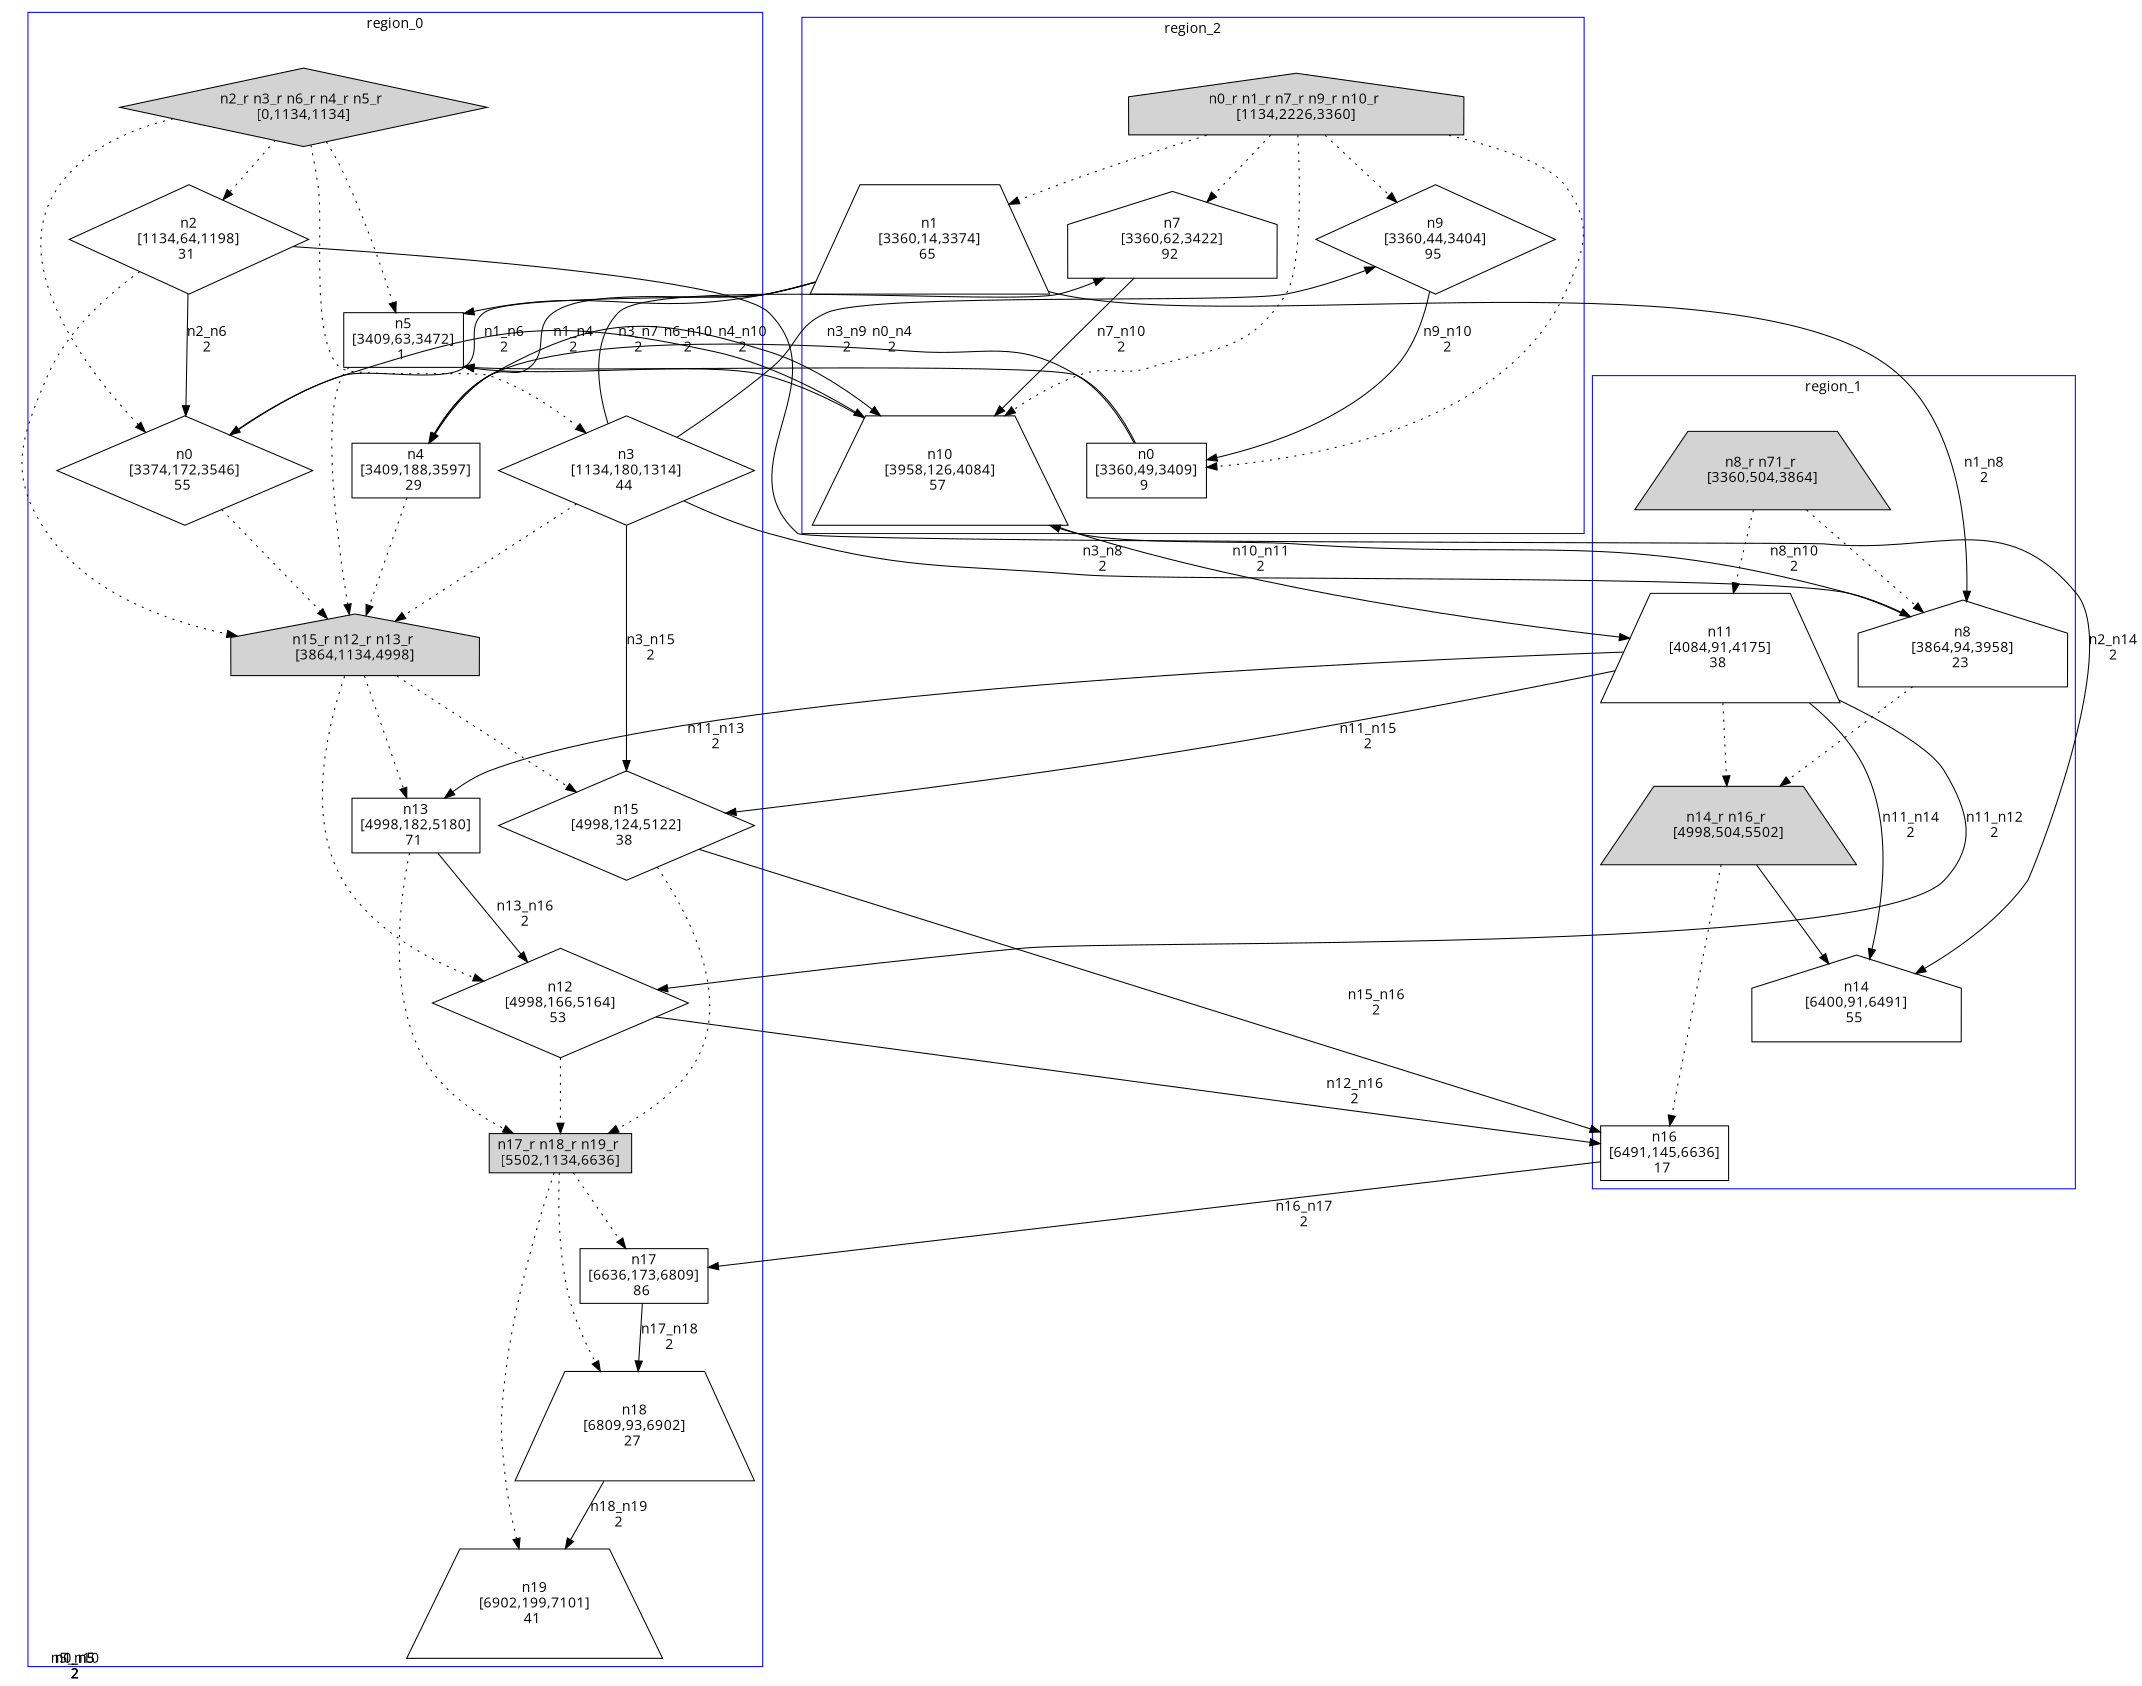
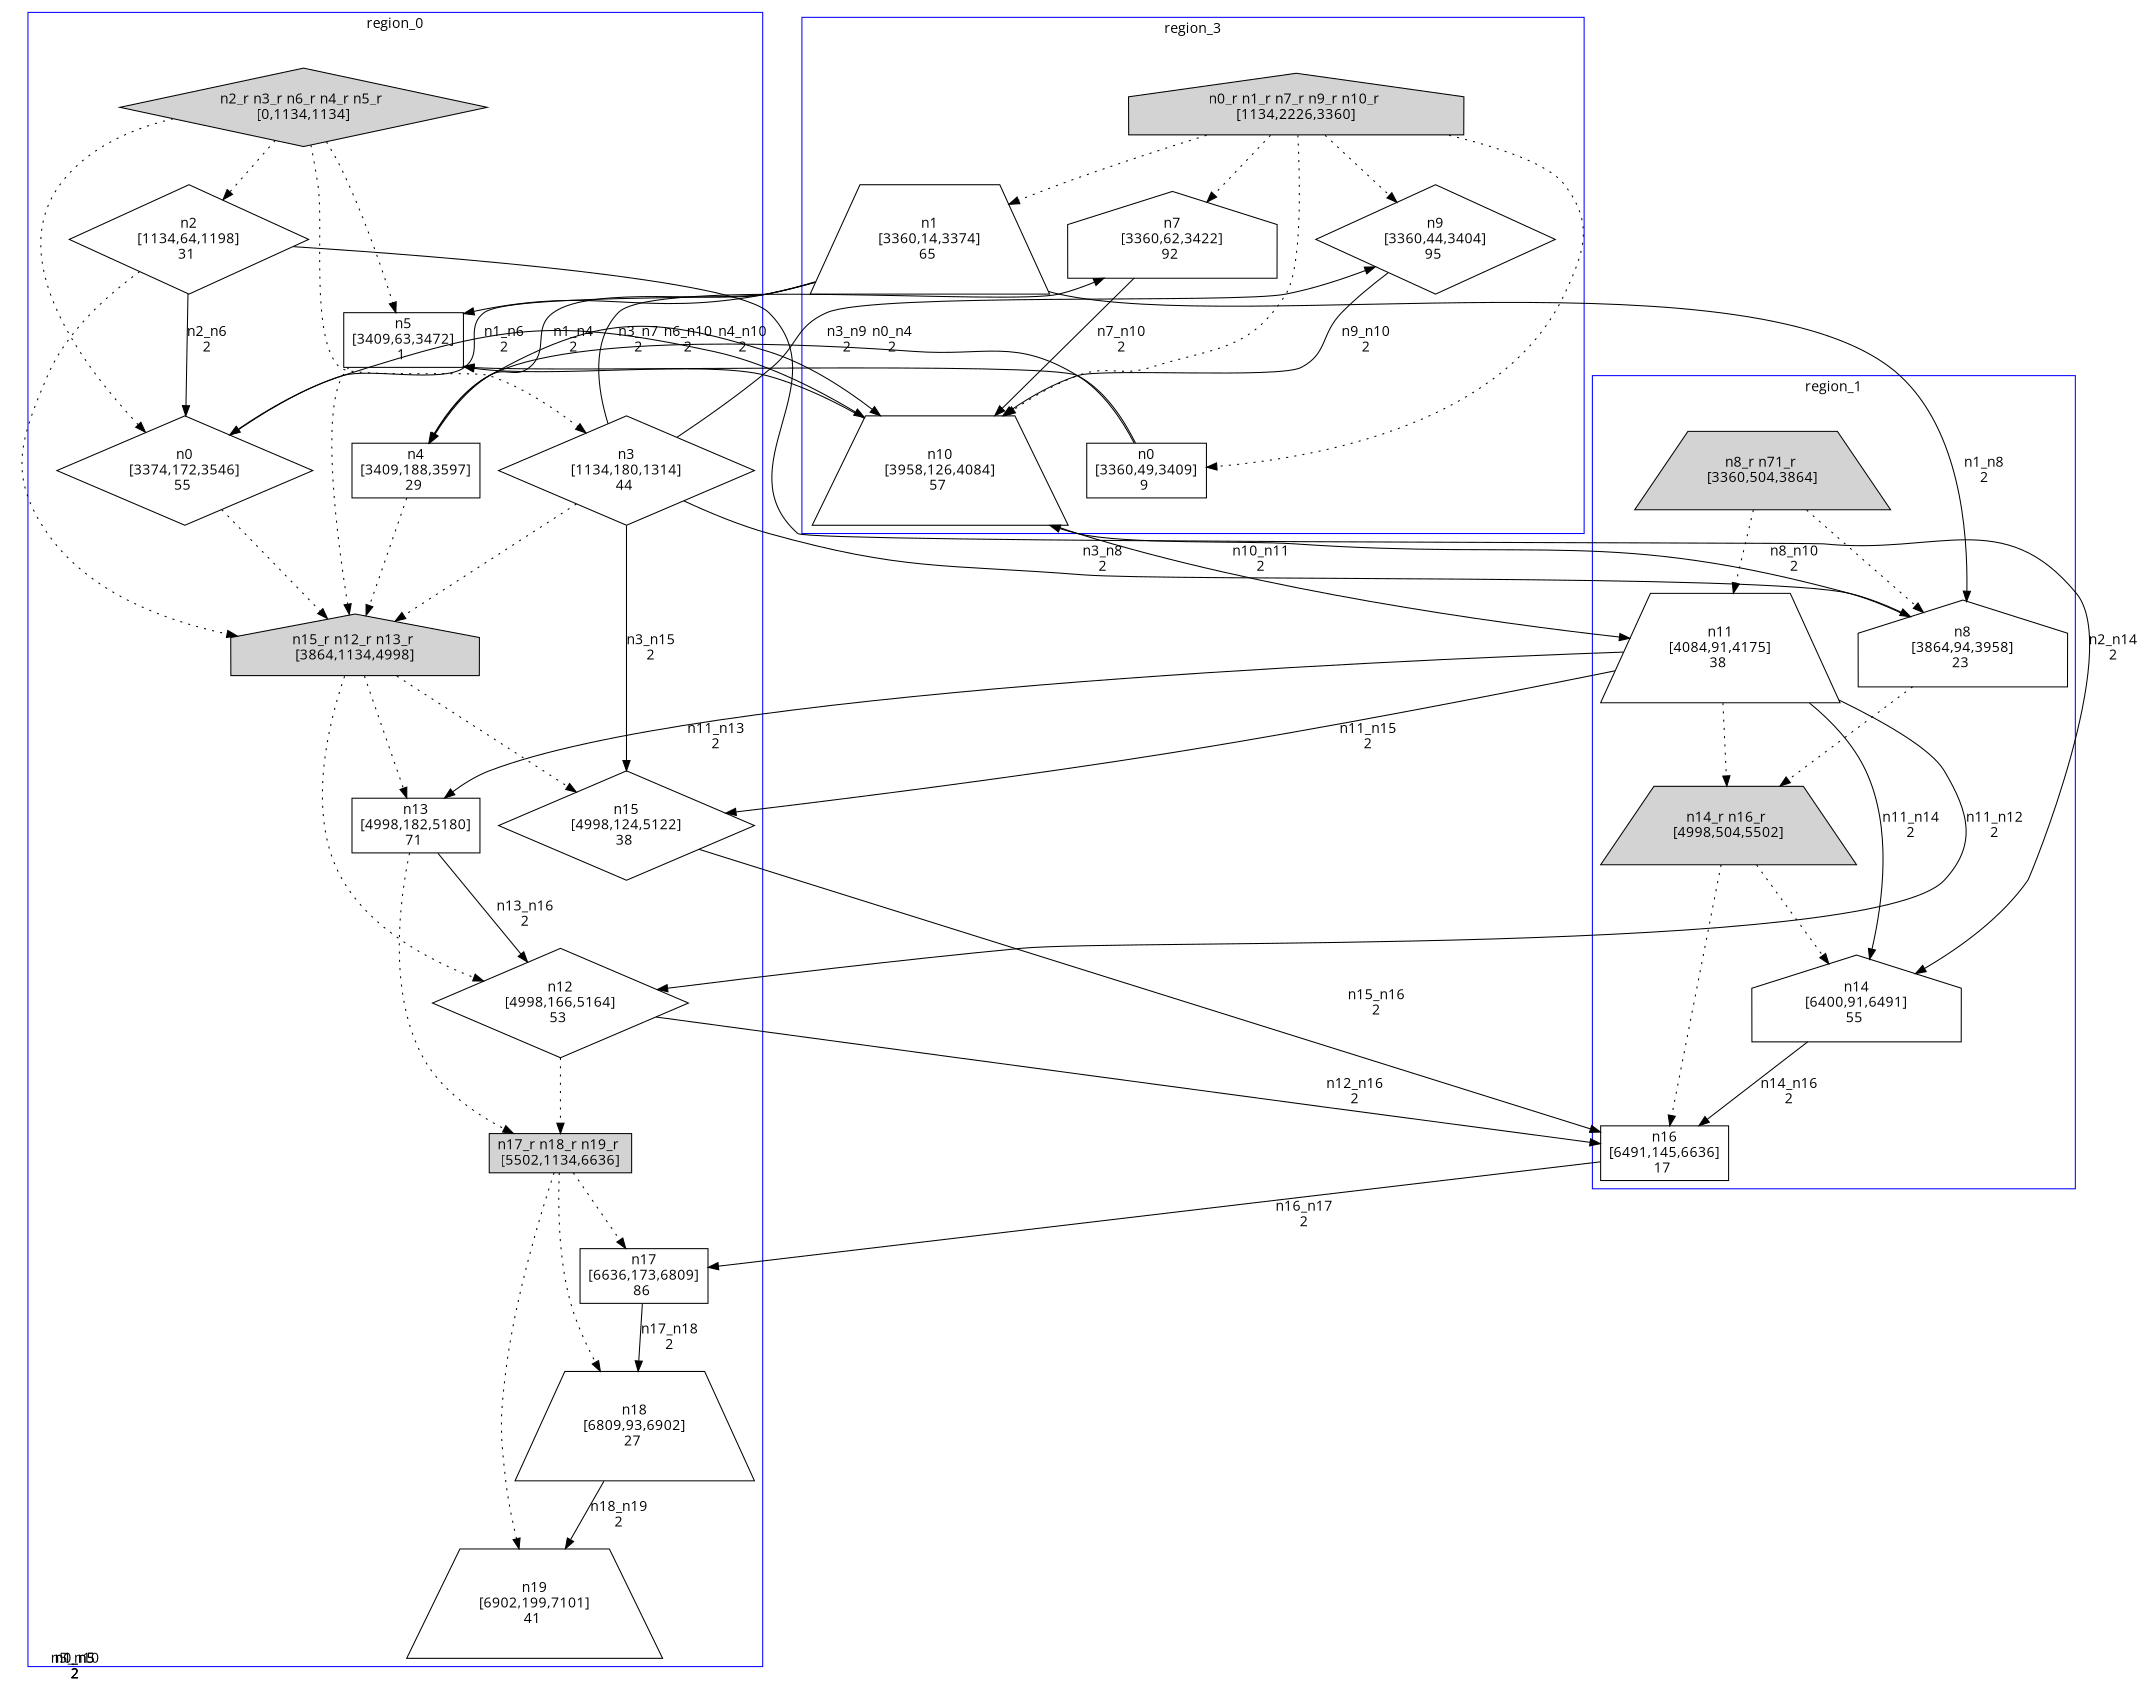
(1193, 29) -> (1193, 29)
(1349, 405) -> (1217, 373)
(1790, 910) -> (1790, 910)
(709, 1012) -> none
none -> (1758, 1080)
